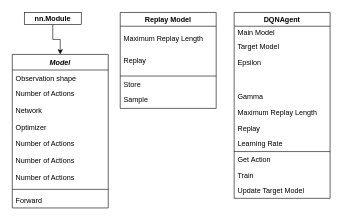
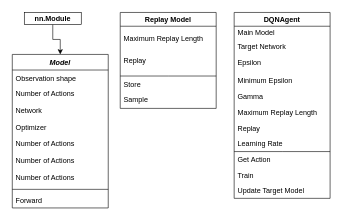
(260, 47) -> (265, 47)
none -> (282, 80)
